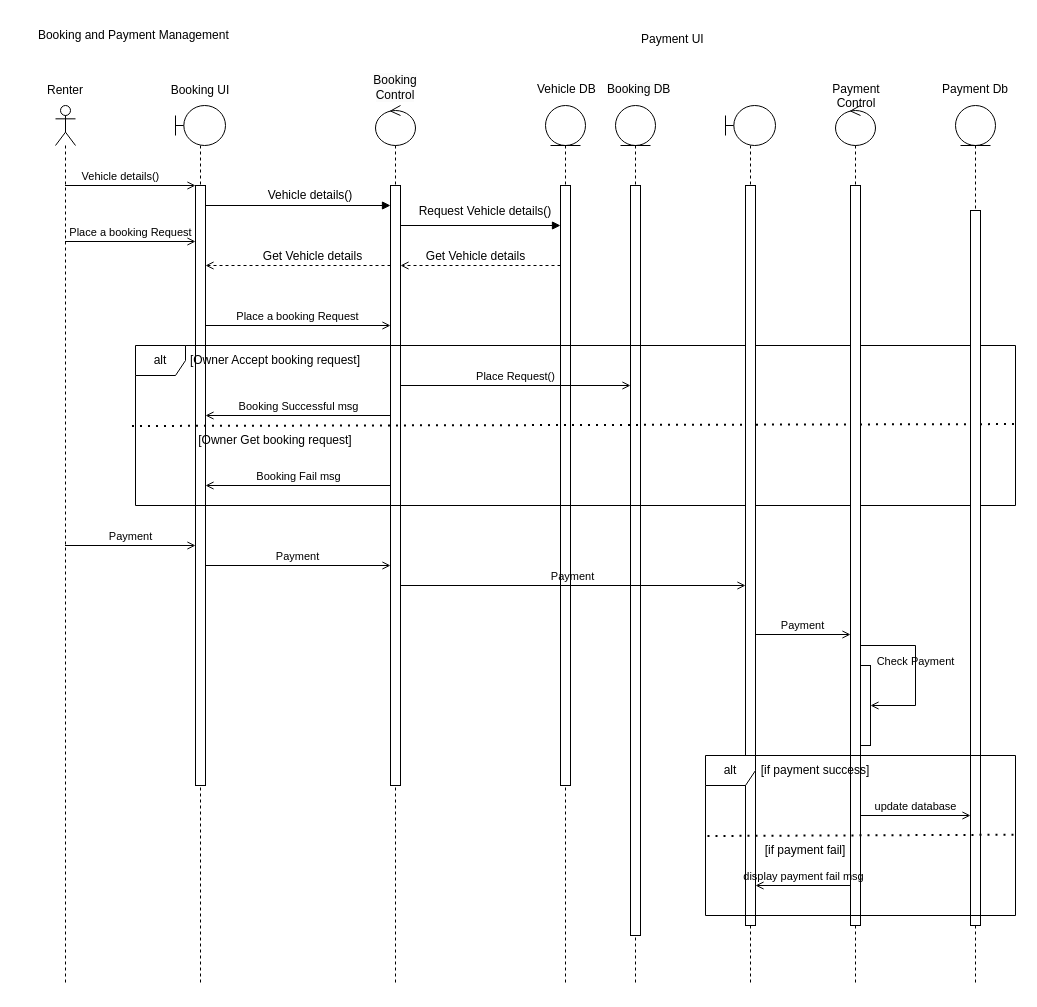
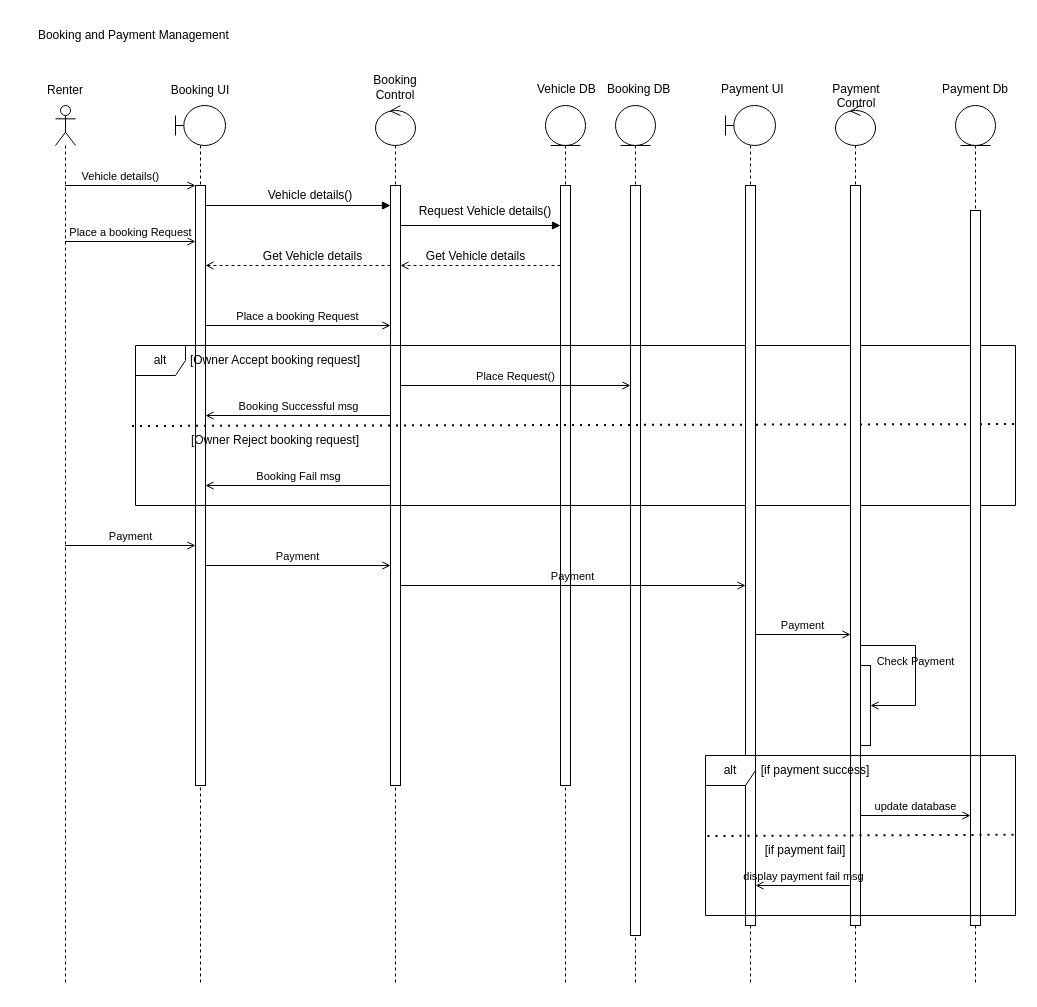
(675, 41) -> (755, 91)
(276, 441) -> (276, 441)
